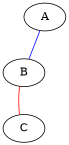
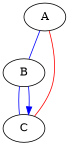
none -> (54, 76)
none -> (29, 97)
(19, 100) -> (19, 100)
